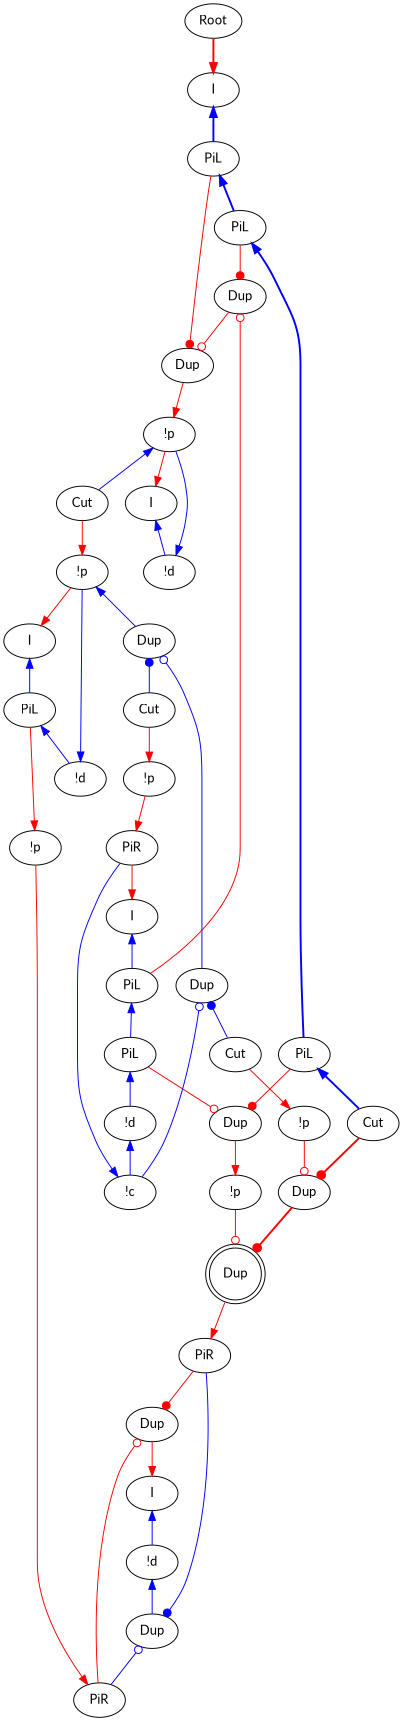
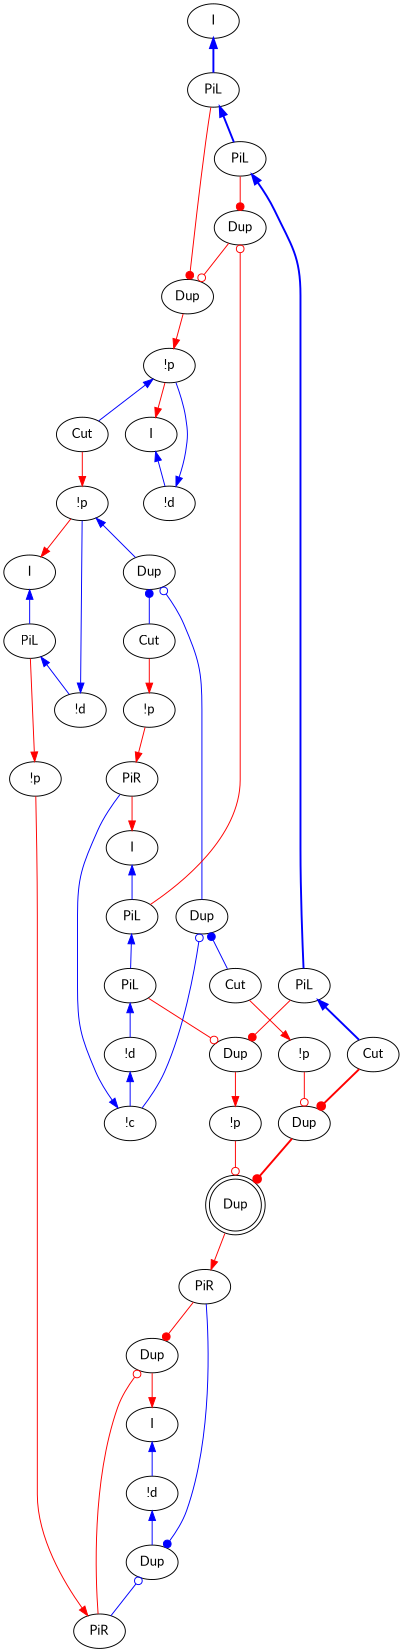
(213, 21) -> none
